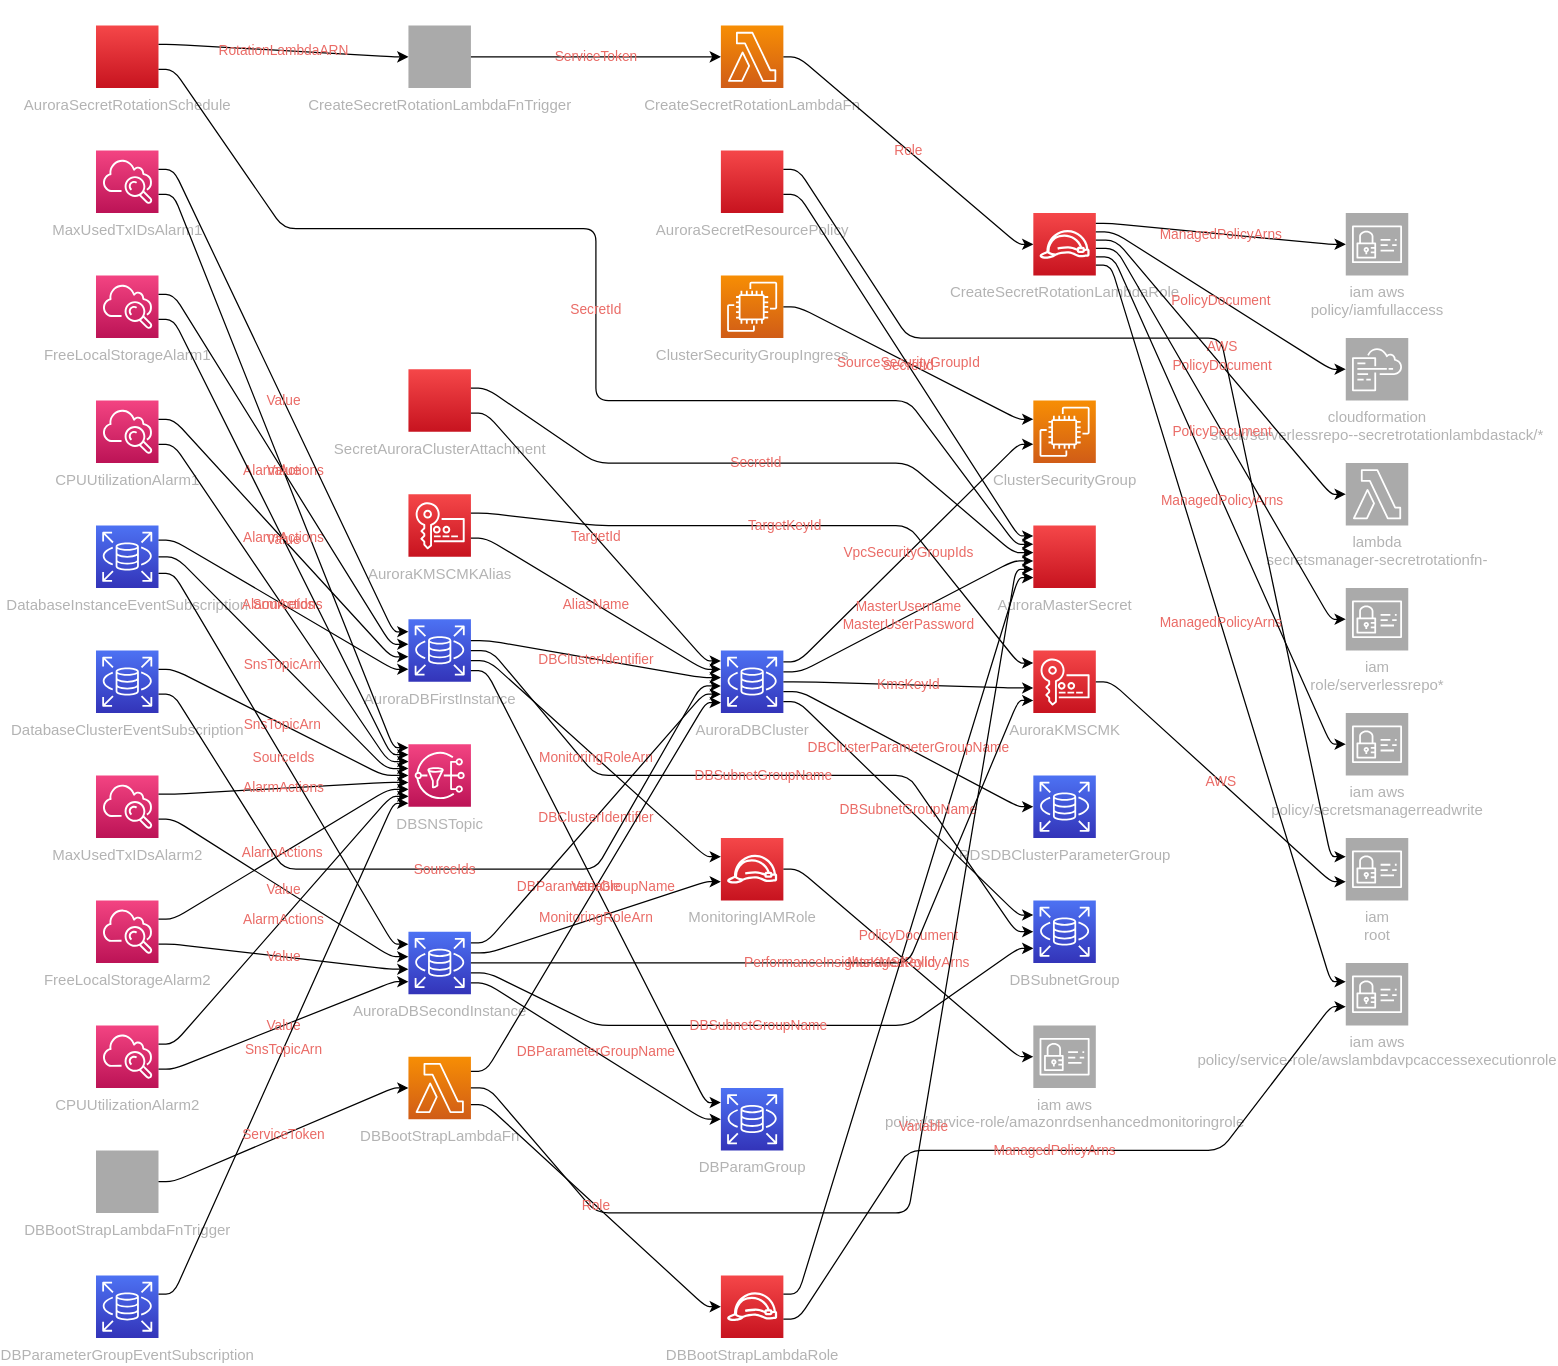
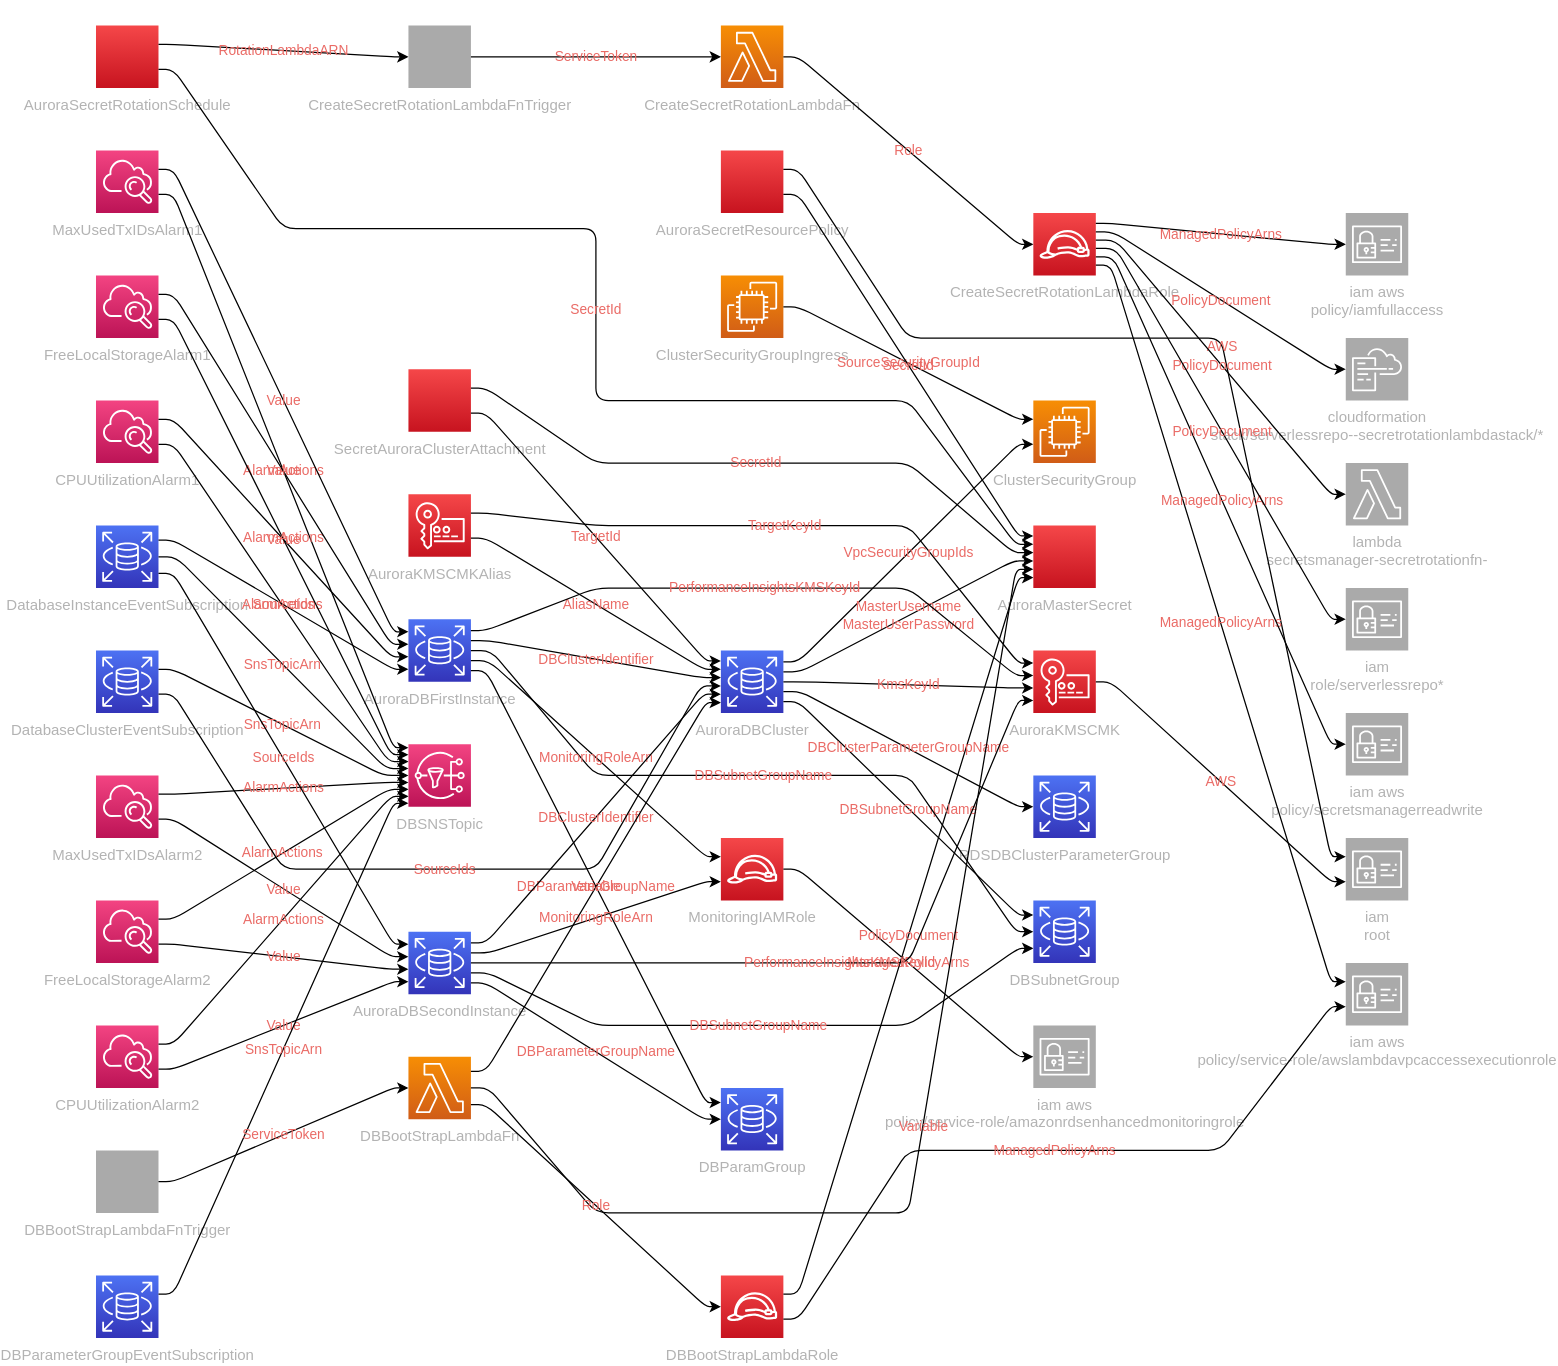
none -> (759, 588)
